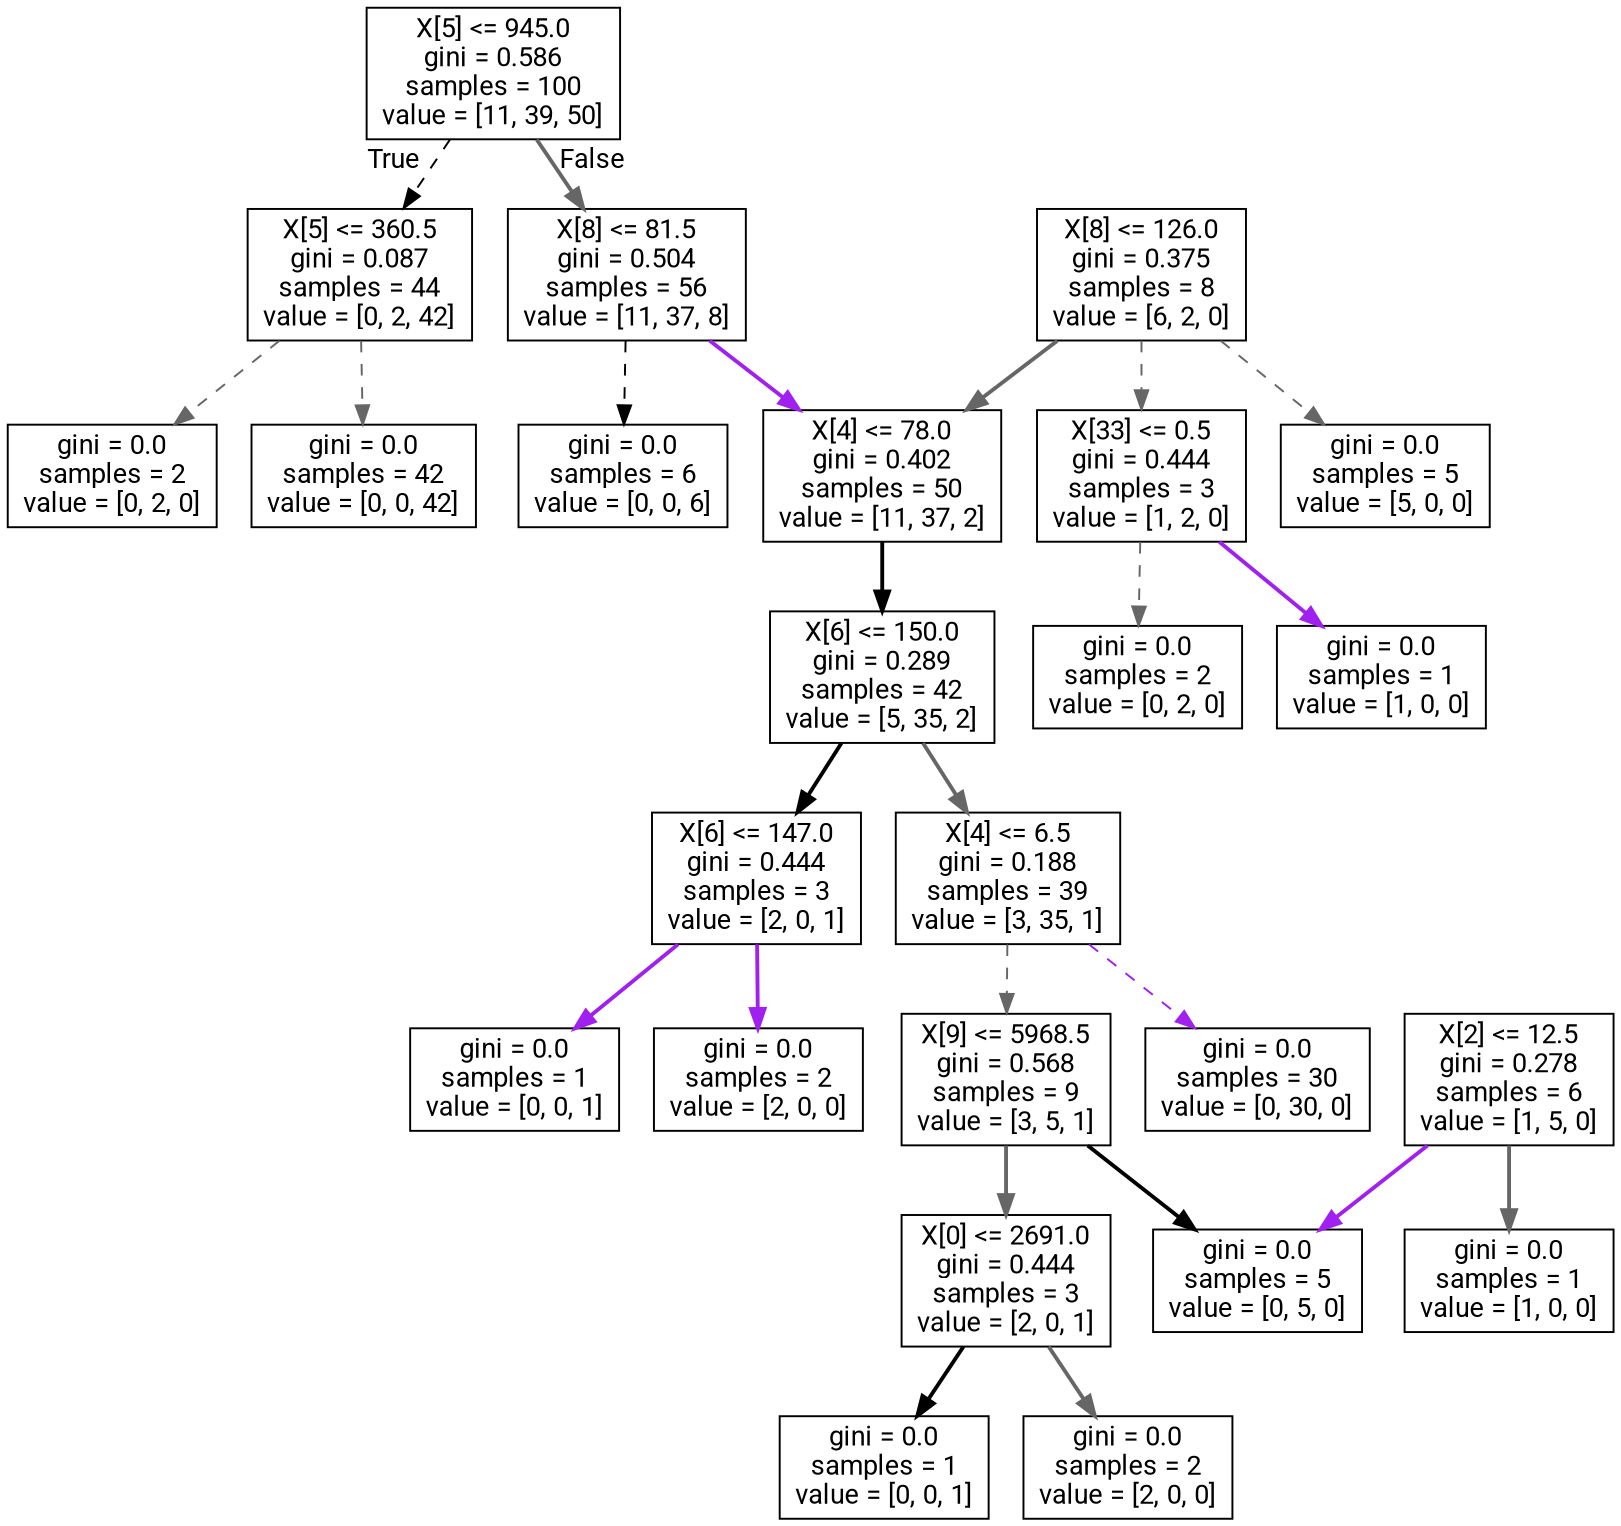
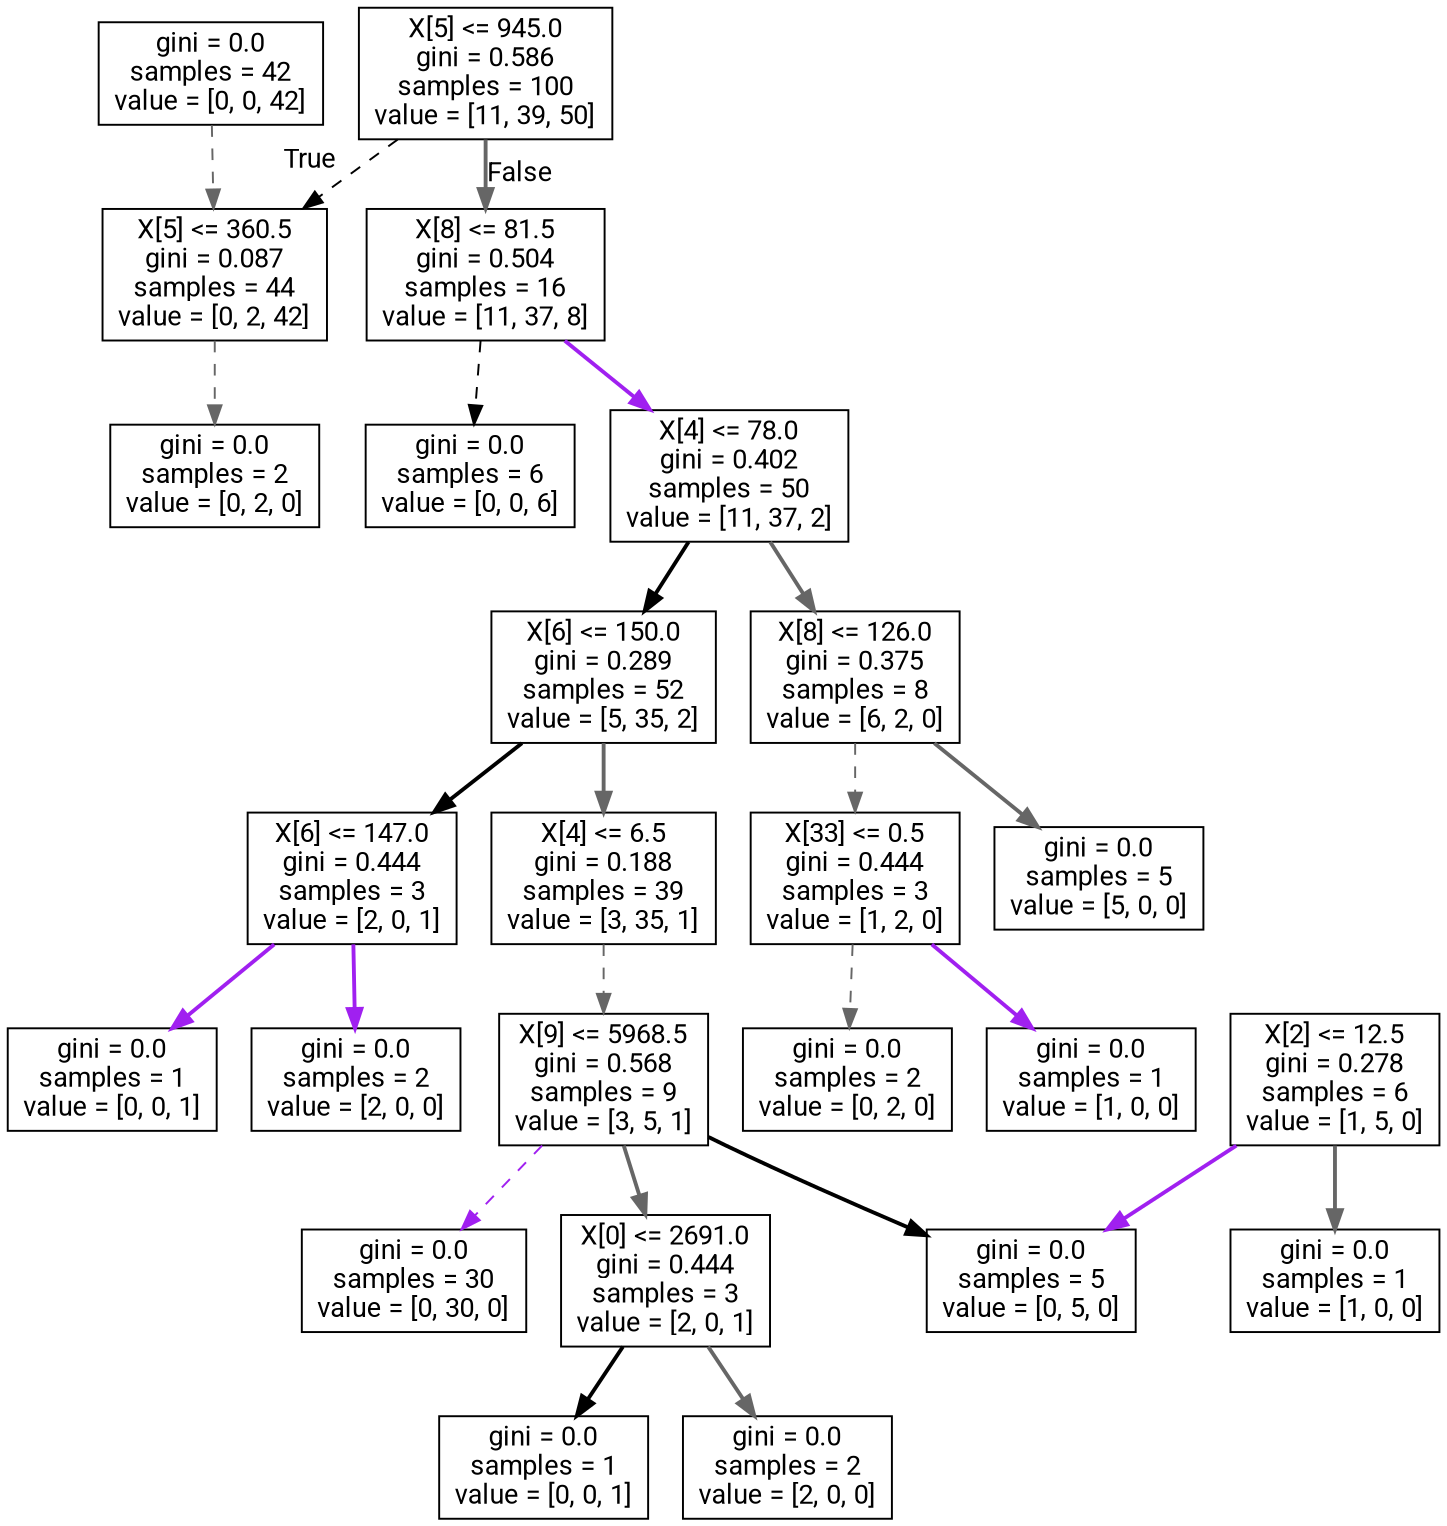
(627, 275) -> (486, 275)
(1020, 369) -> (787, 568)
(362, 373) -> (212, 157)
(1265, 377) -> (979, 779)
(882, 677) -> (604, 677)
(1134, 980) -> (509, 1180)
